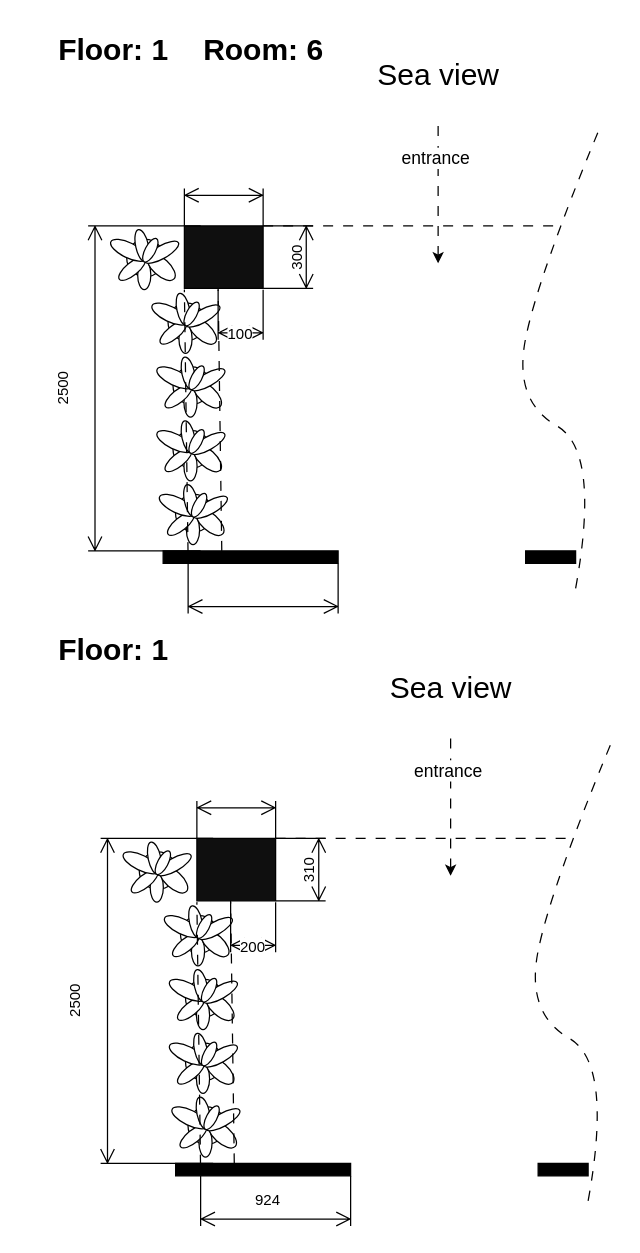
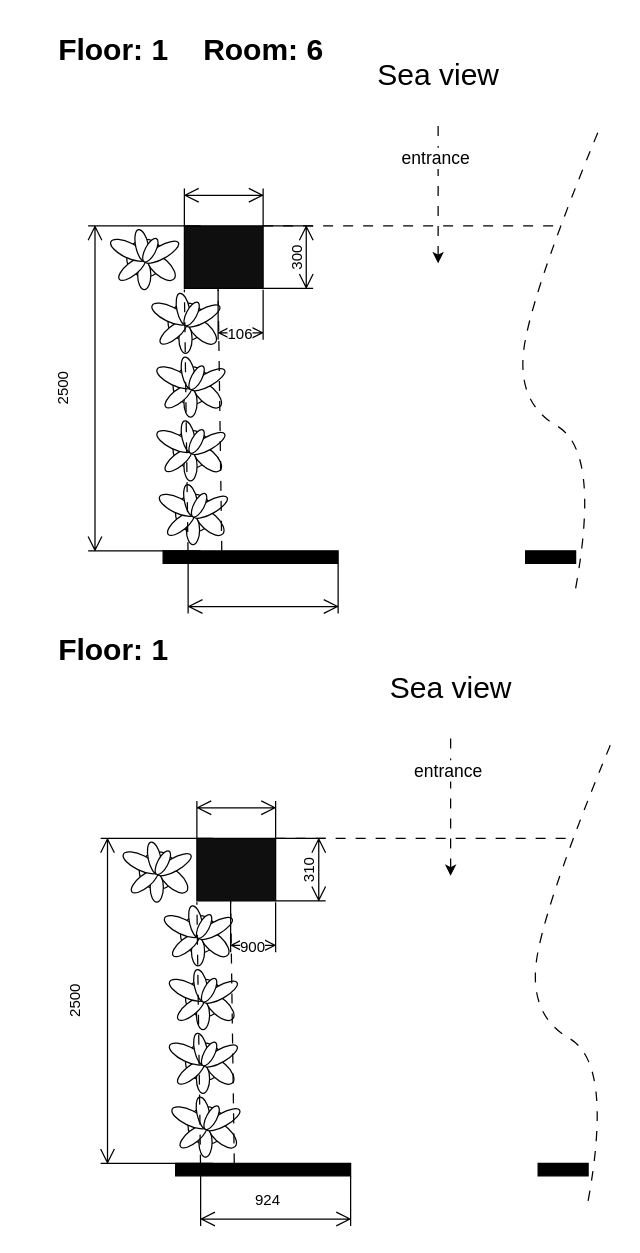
(241, 333) -> (241, 333)
(253, 945) -> (253, 945)
